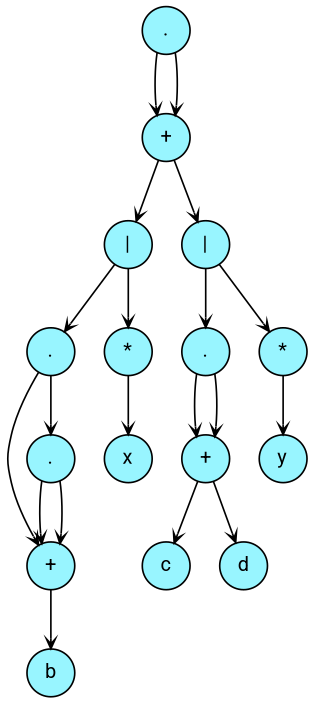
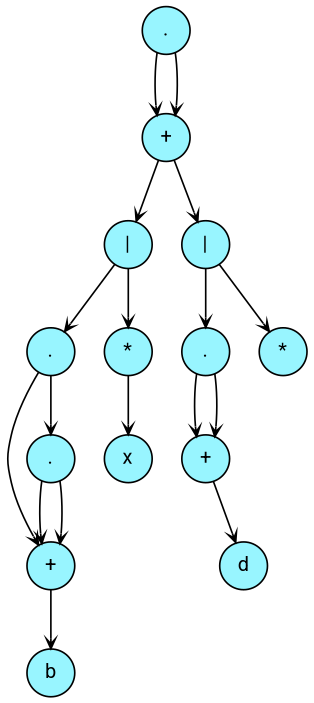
(283, 459) -> none
(166, 566) -> none
